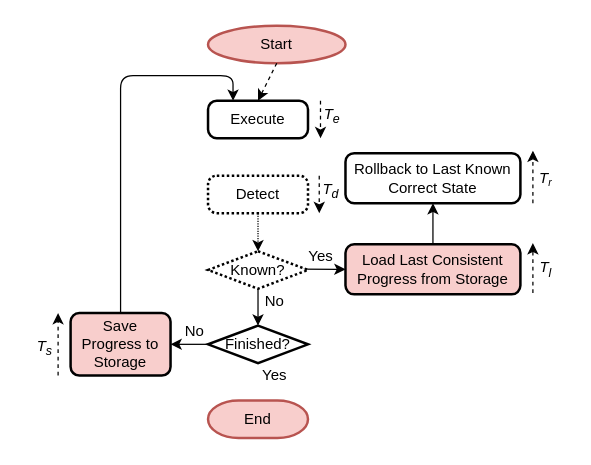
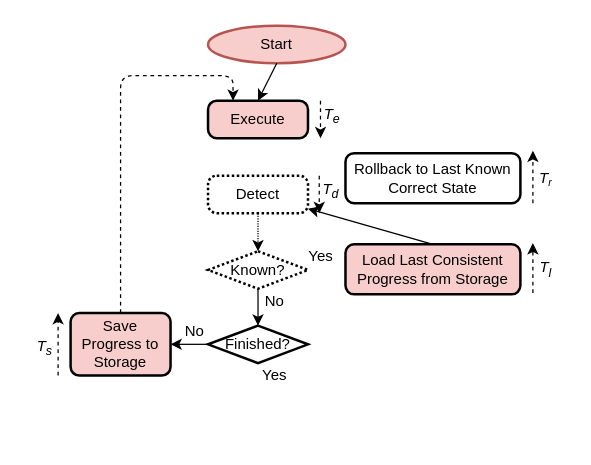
(270, 78) -> (270, 78)
(258, 119) -> (258, 119)
(121, 139) -> (121, 139)
(433, 228) -> (374, 228)
(321, 269) -> none
(258, 419) -> none
